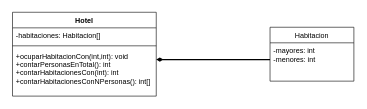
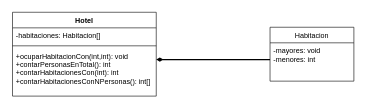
(297, 51) -> (299, 51)
